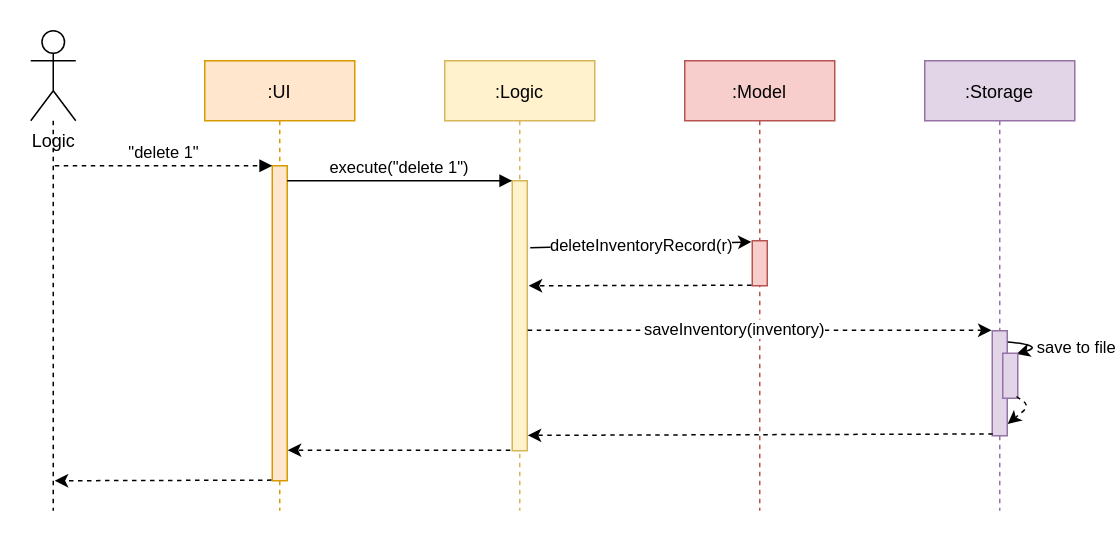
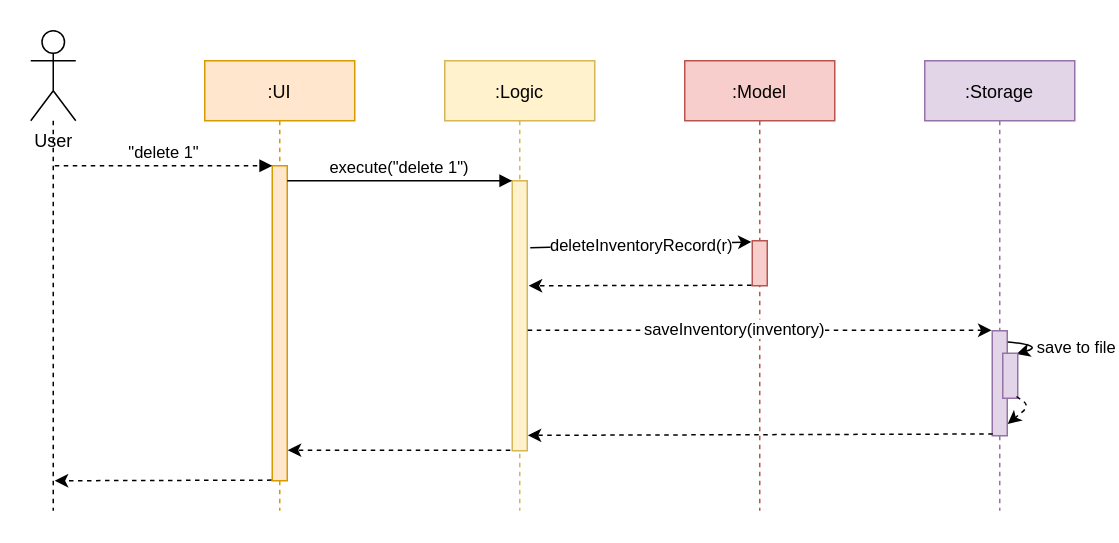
(54, 142) -> (54, 142)
